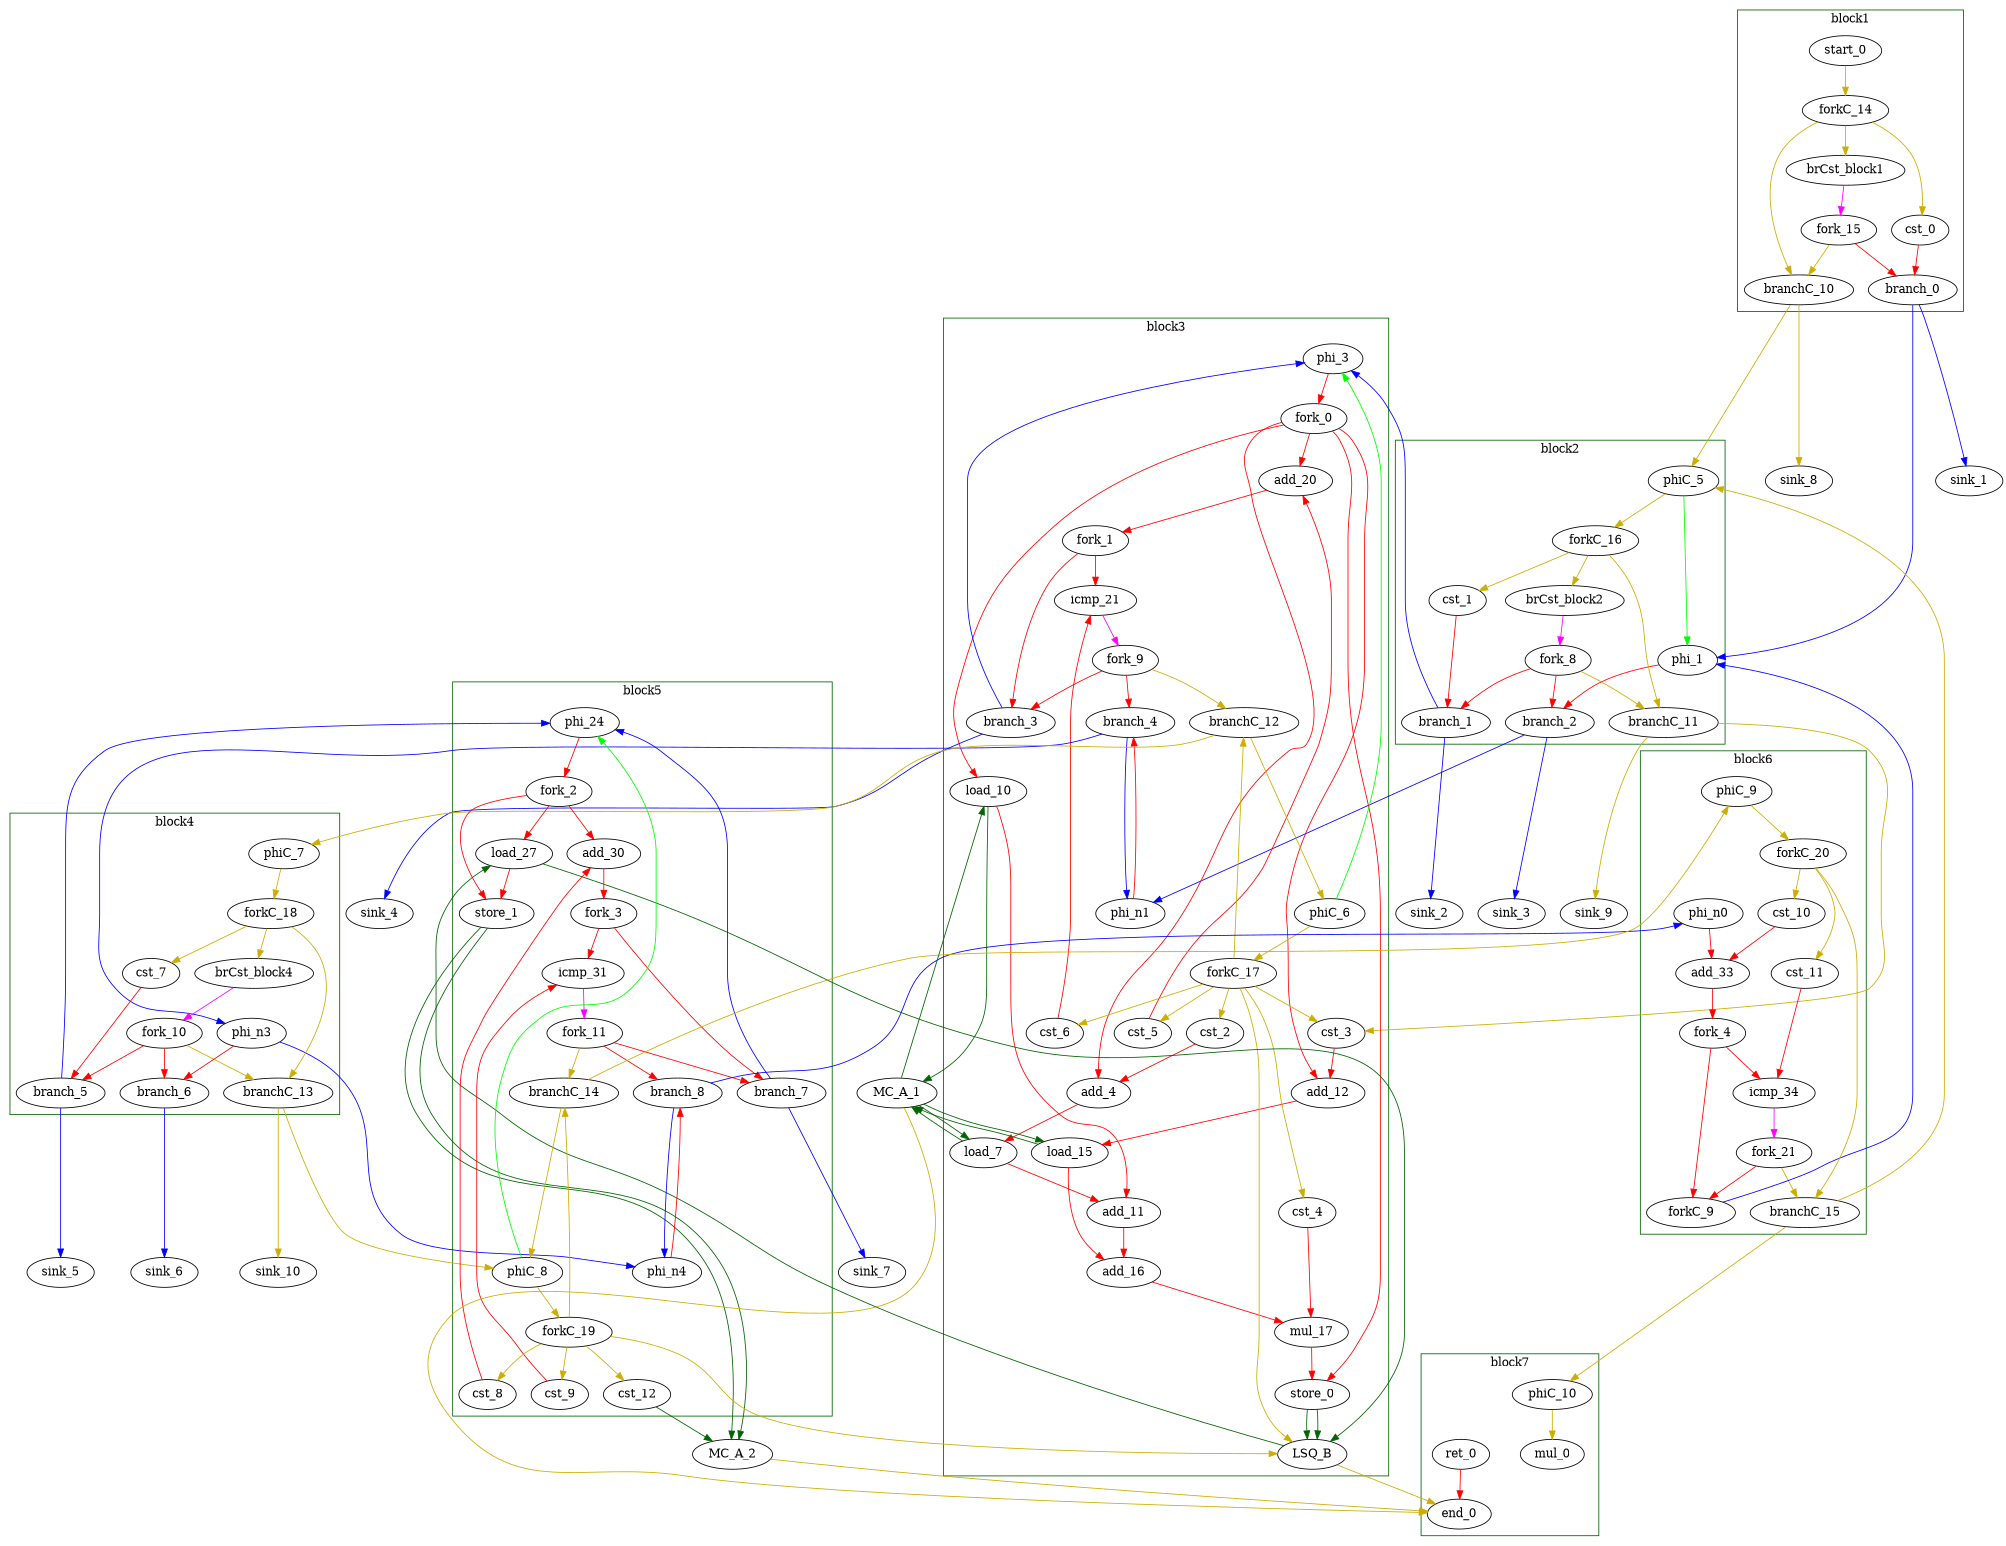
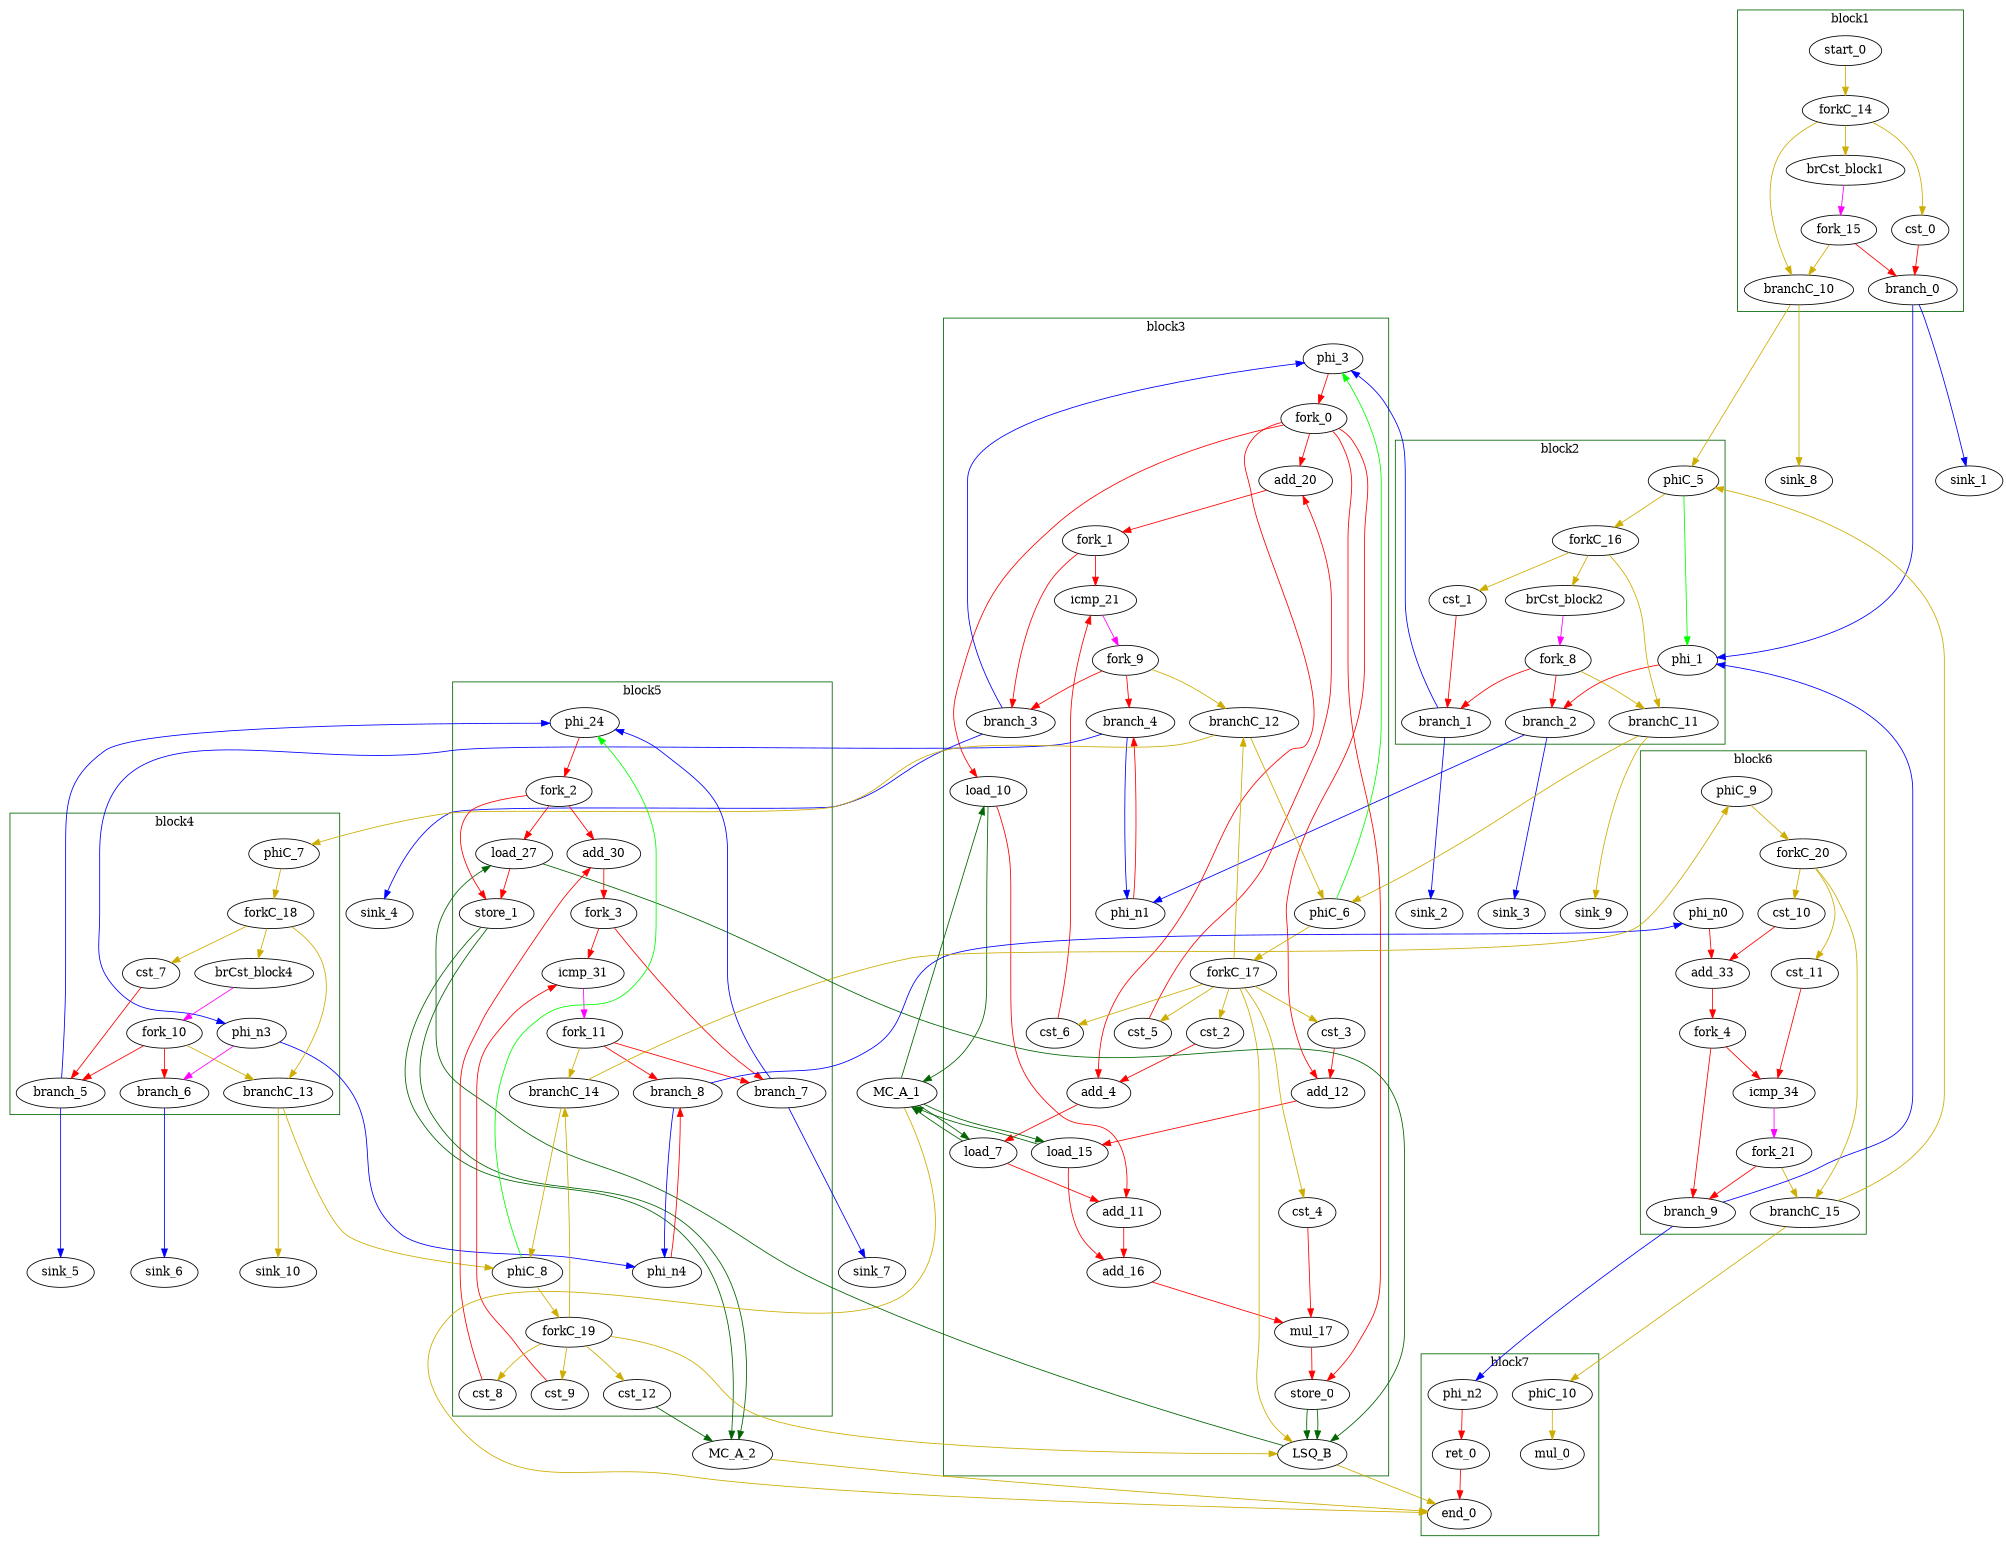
(1823, 998) -> (1500, 819)
(209, 1063) -> (209, 1063)
(1691, 1213) -> (1691, 1213)
none -> (1463, 1395)
